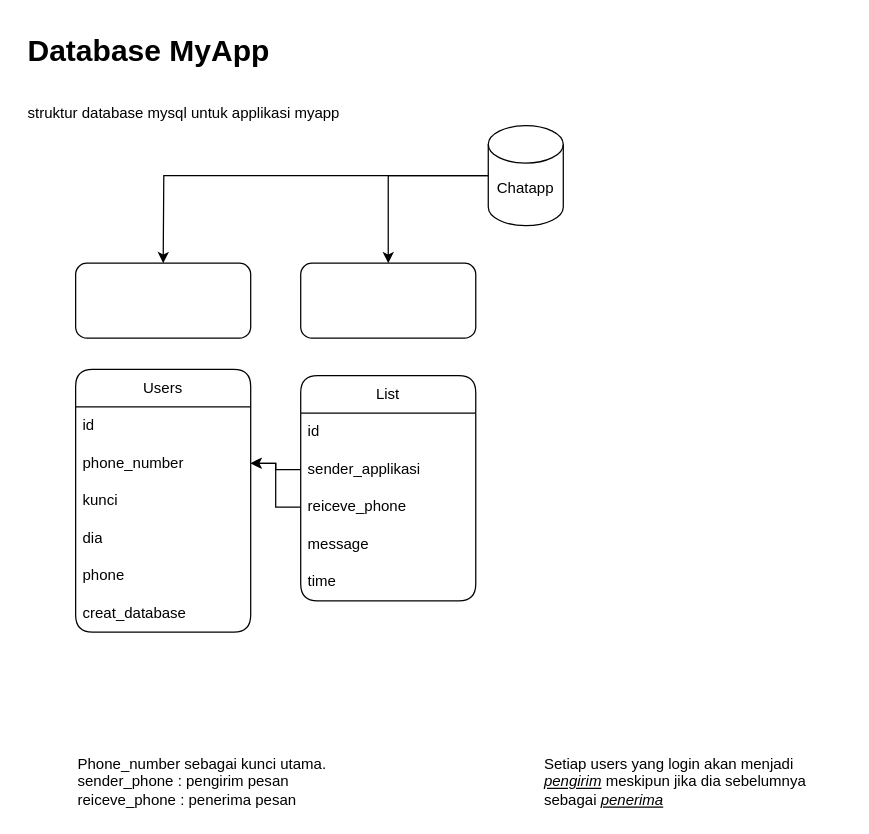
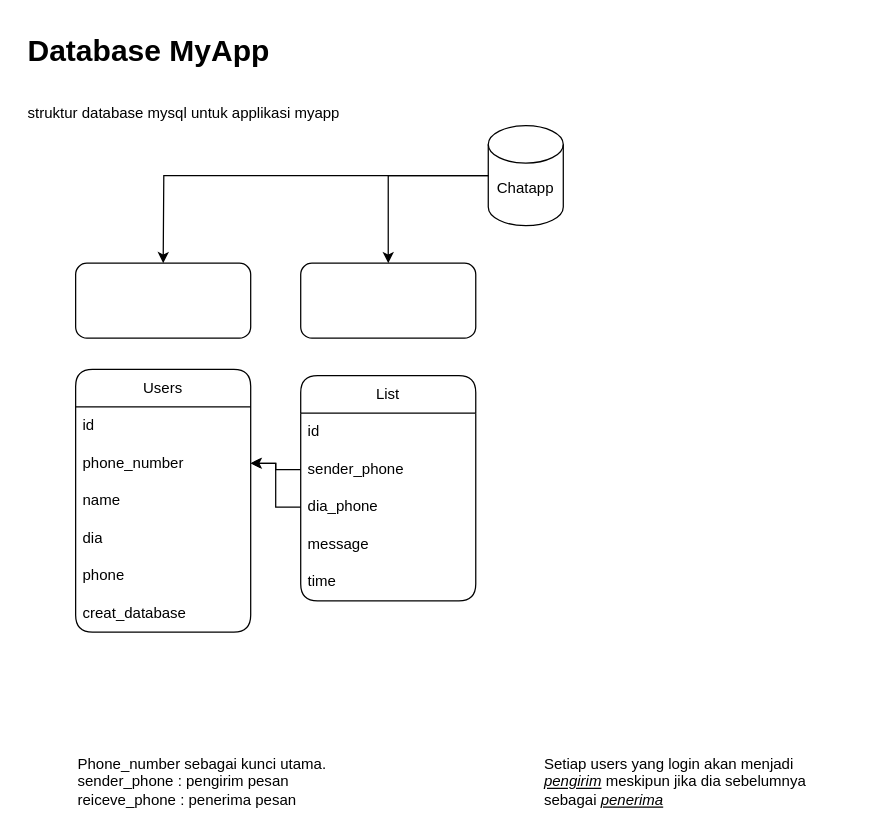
(369, 469) -> (359, 469)
(102, 501) -> (100, 501)
(361, 507) -> (344, 507)
